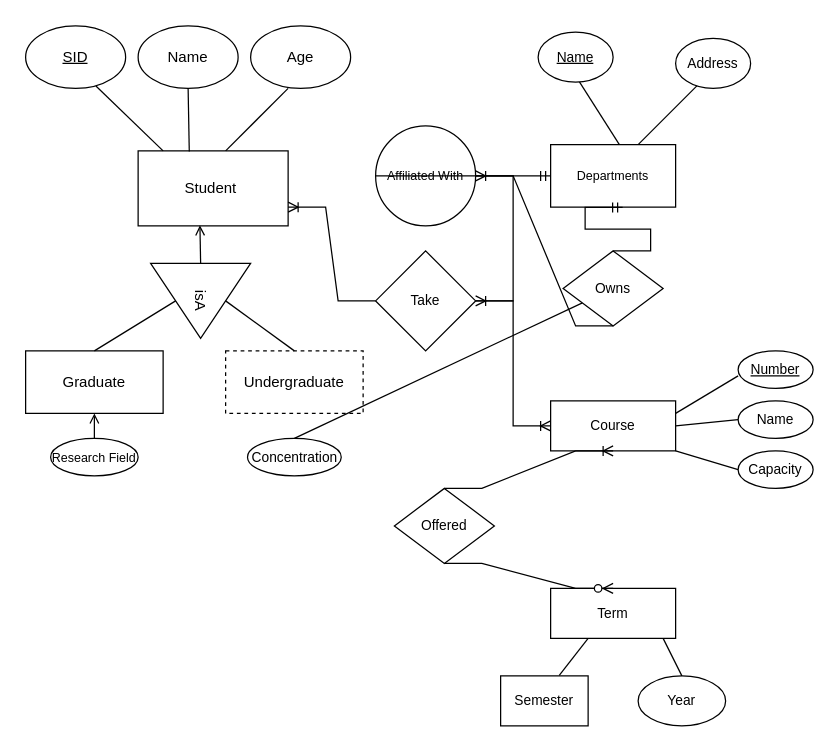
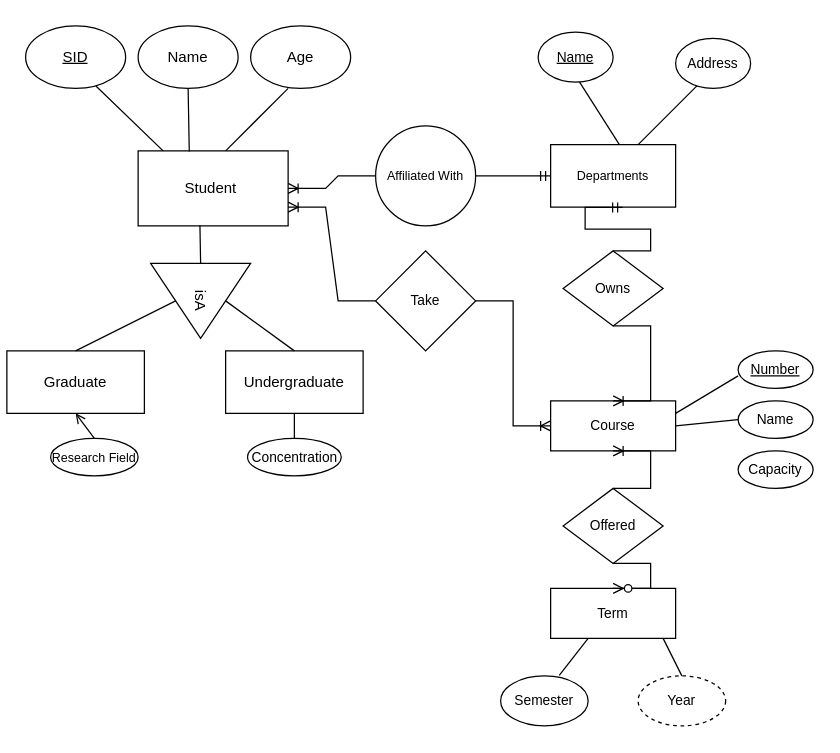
(200, 231) -> (200, 230)
(513, 240) -> (332, 182)
(553, 271) -> (651, 346)
(438, 370) -> (294, 426)
(94, 382) -> (76, 382)
(294, 382) -> (294, 382)
(706, 460) -> none
(444, 526) -> (613, 526)
(544, 701) -> (544, 701)
(682, 701) -> (682, 701)
